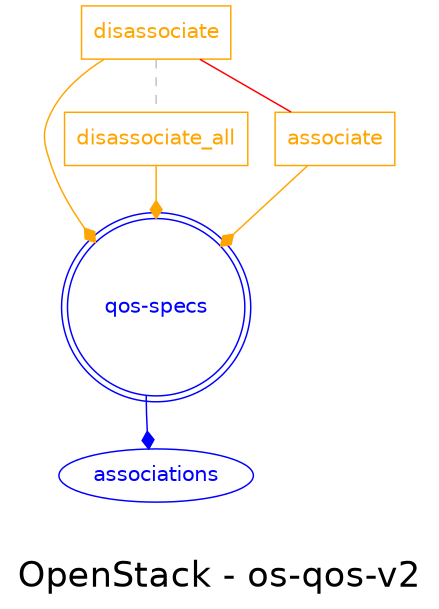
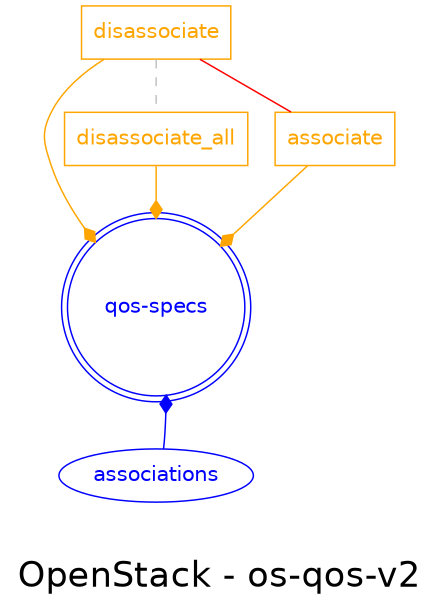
(147, 413) -> (165, 431)
